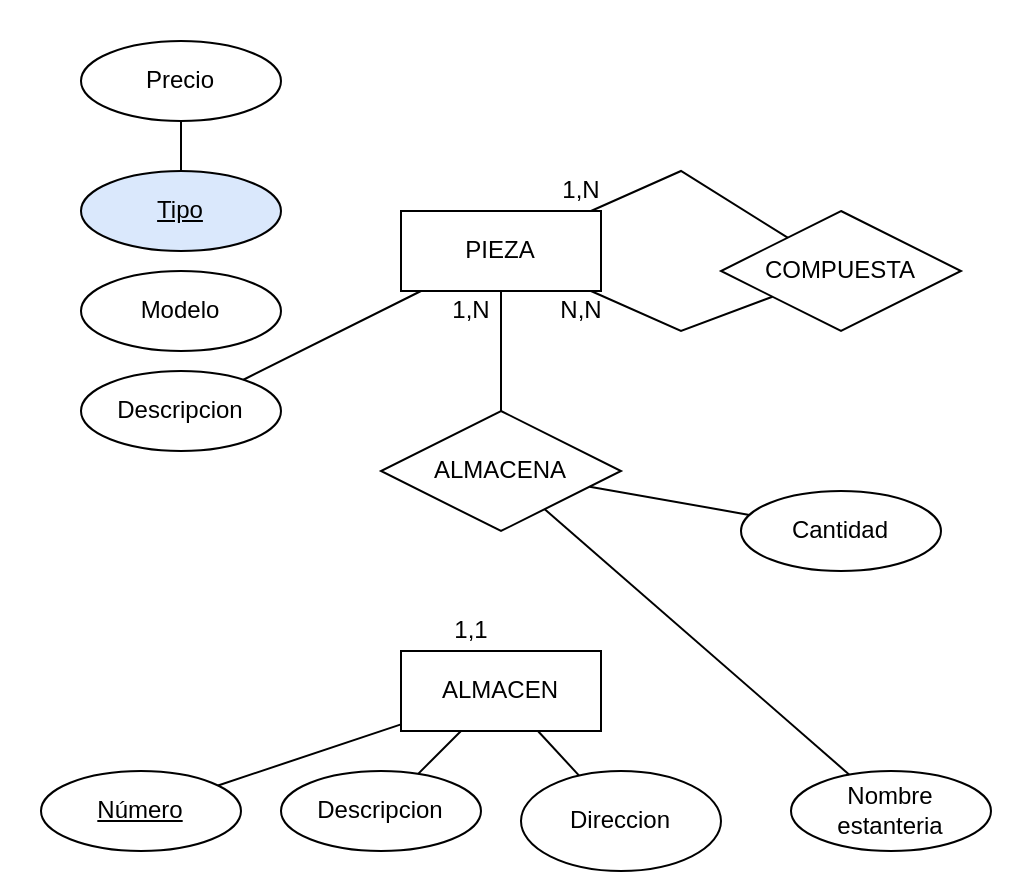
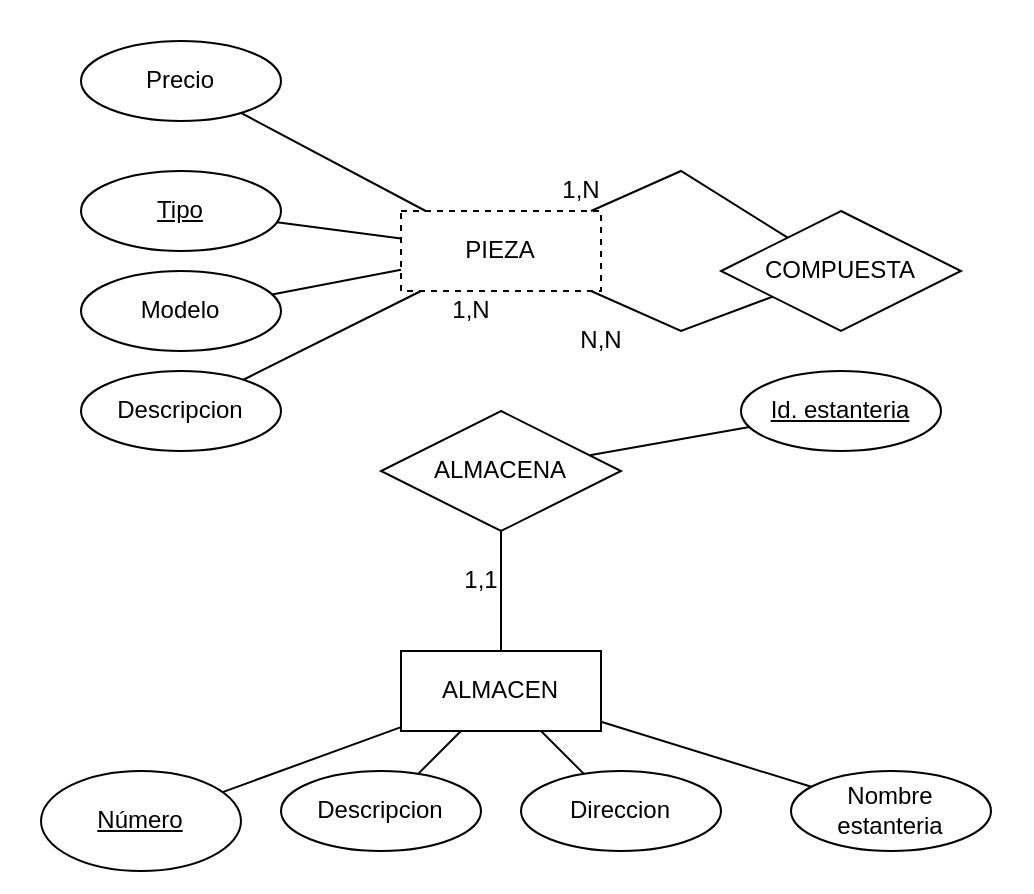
(181, 146) -> (333, 162)
(181, 211) -> (181, 211)
none -> (338, 230)
(501, 251) -> (501, 251)
none -> (336, 282)
(581, 311) -> (601, 341)
(501, 351) -> none
none -> (841, 411)
none -> (670, 441)
(670, 501) -> none
(841, 531) -> none
(471, 631) -> (481, 581)
(697, 642) -> (501, 591)
none -> (706, 754)
(141, 811) -> (141, 821)
(621, 821) -> (621, 811)
